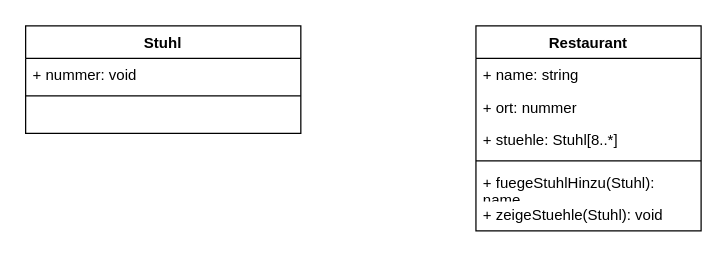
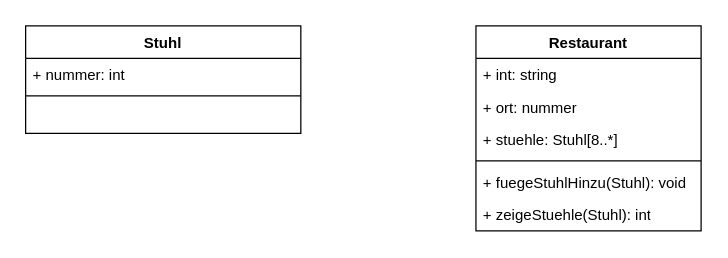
(84, 76) -> (80, 76)
(534, 76) -> (528, 76)
(589, 192) -> (589, 192)
(583, 216) -> (579, 216)
